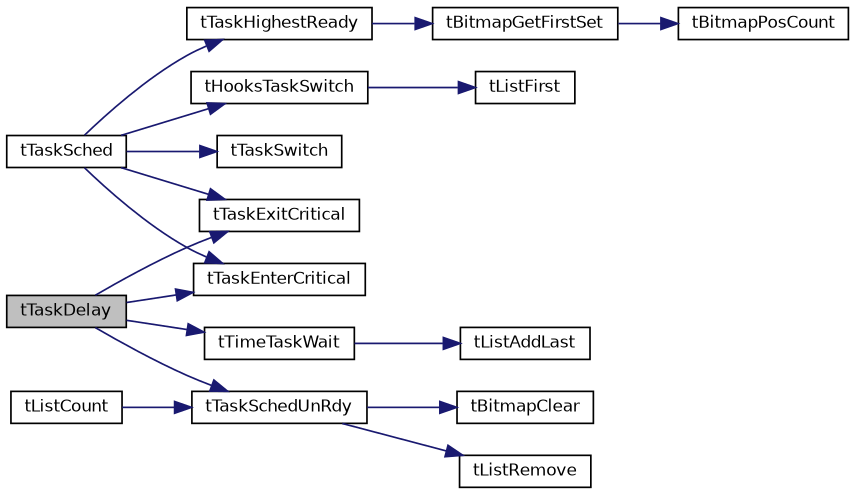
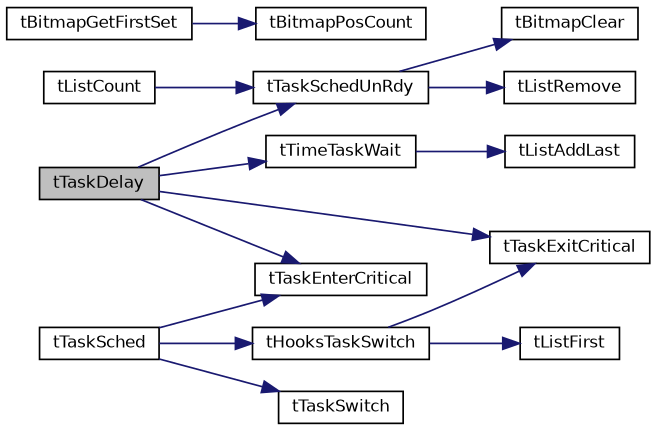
(279, 24) -> none
(165, 181) -> (454, 301)
